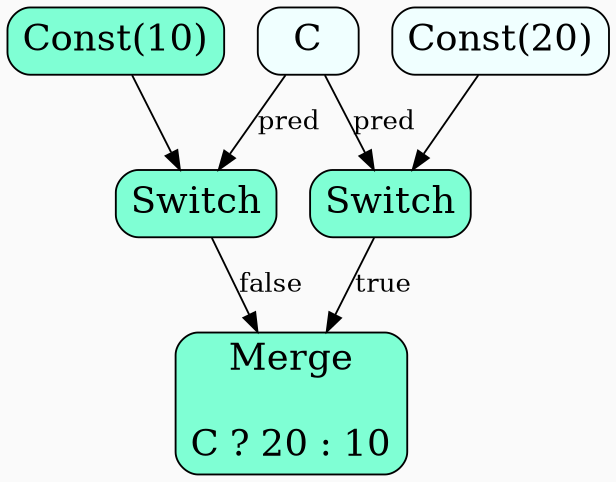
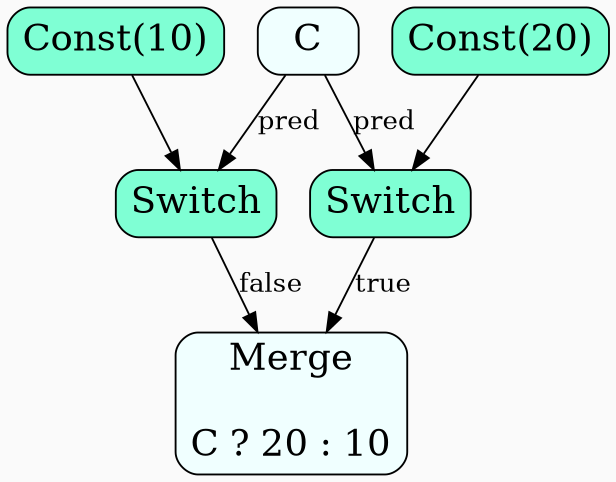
(501, 41) -> (501, 41)
(291, 404) -> (291, 404)
